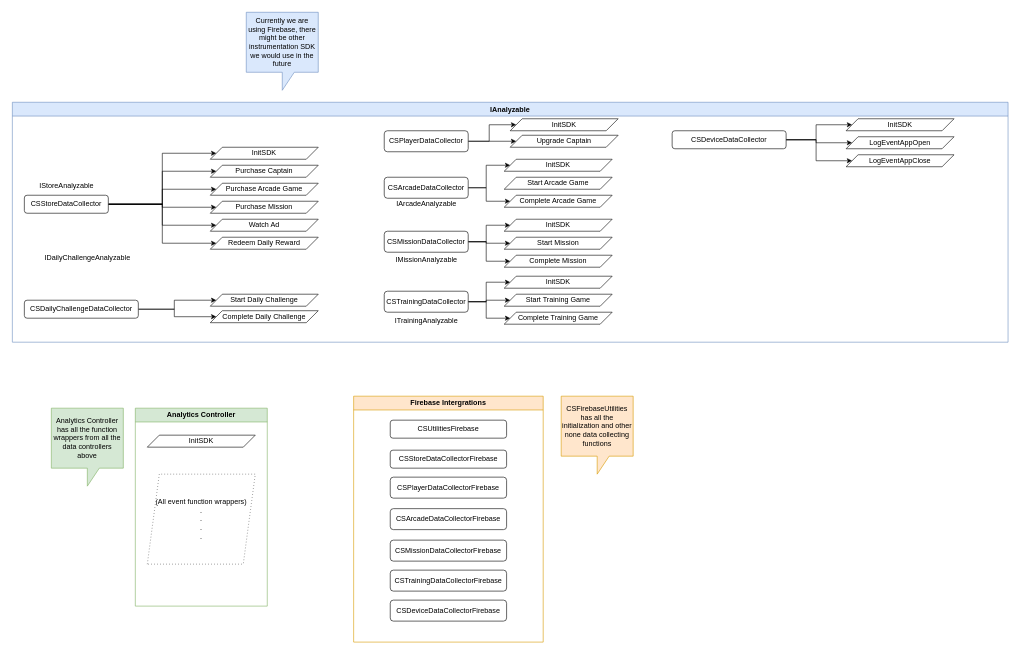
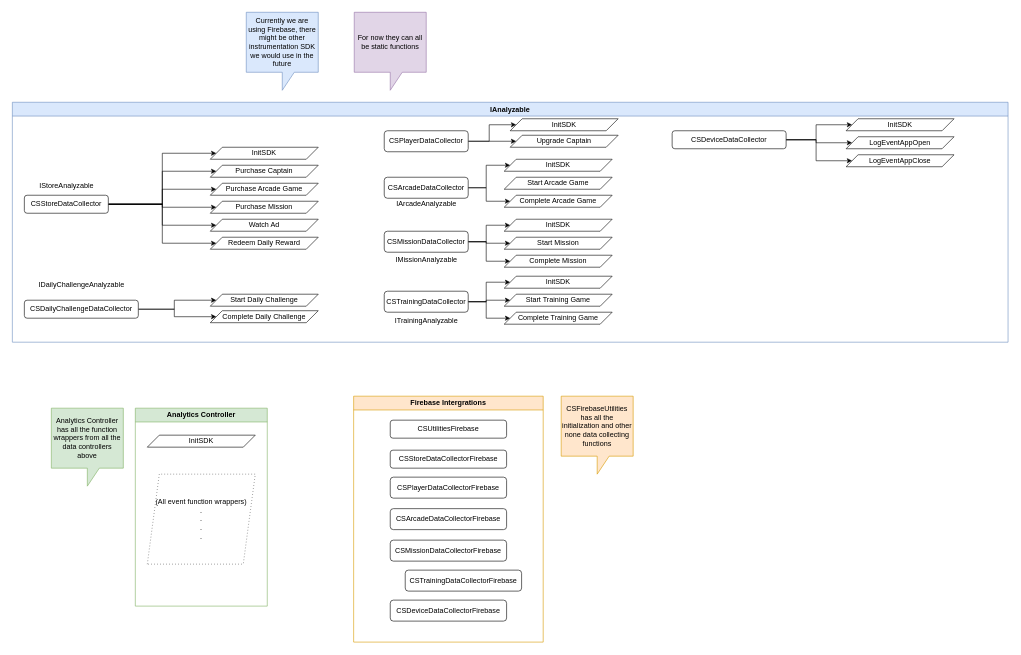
none -> (390, 51)
(87, 258) -> (81, 285)
(449, 581) -> (464, 581)
